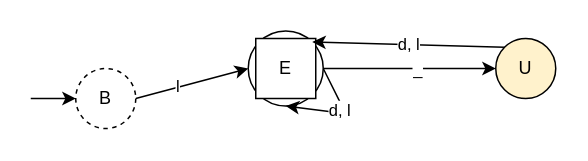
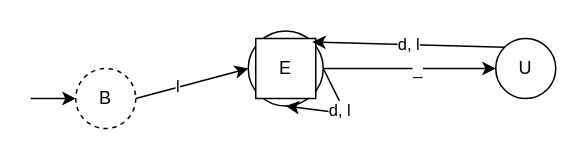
(526, 68) -> (526, 68)
